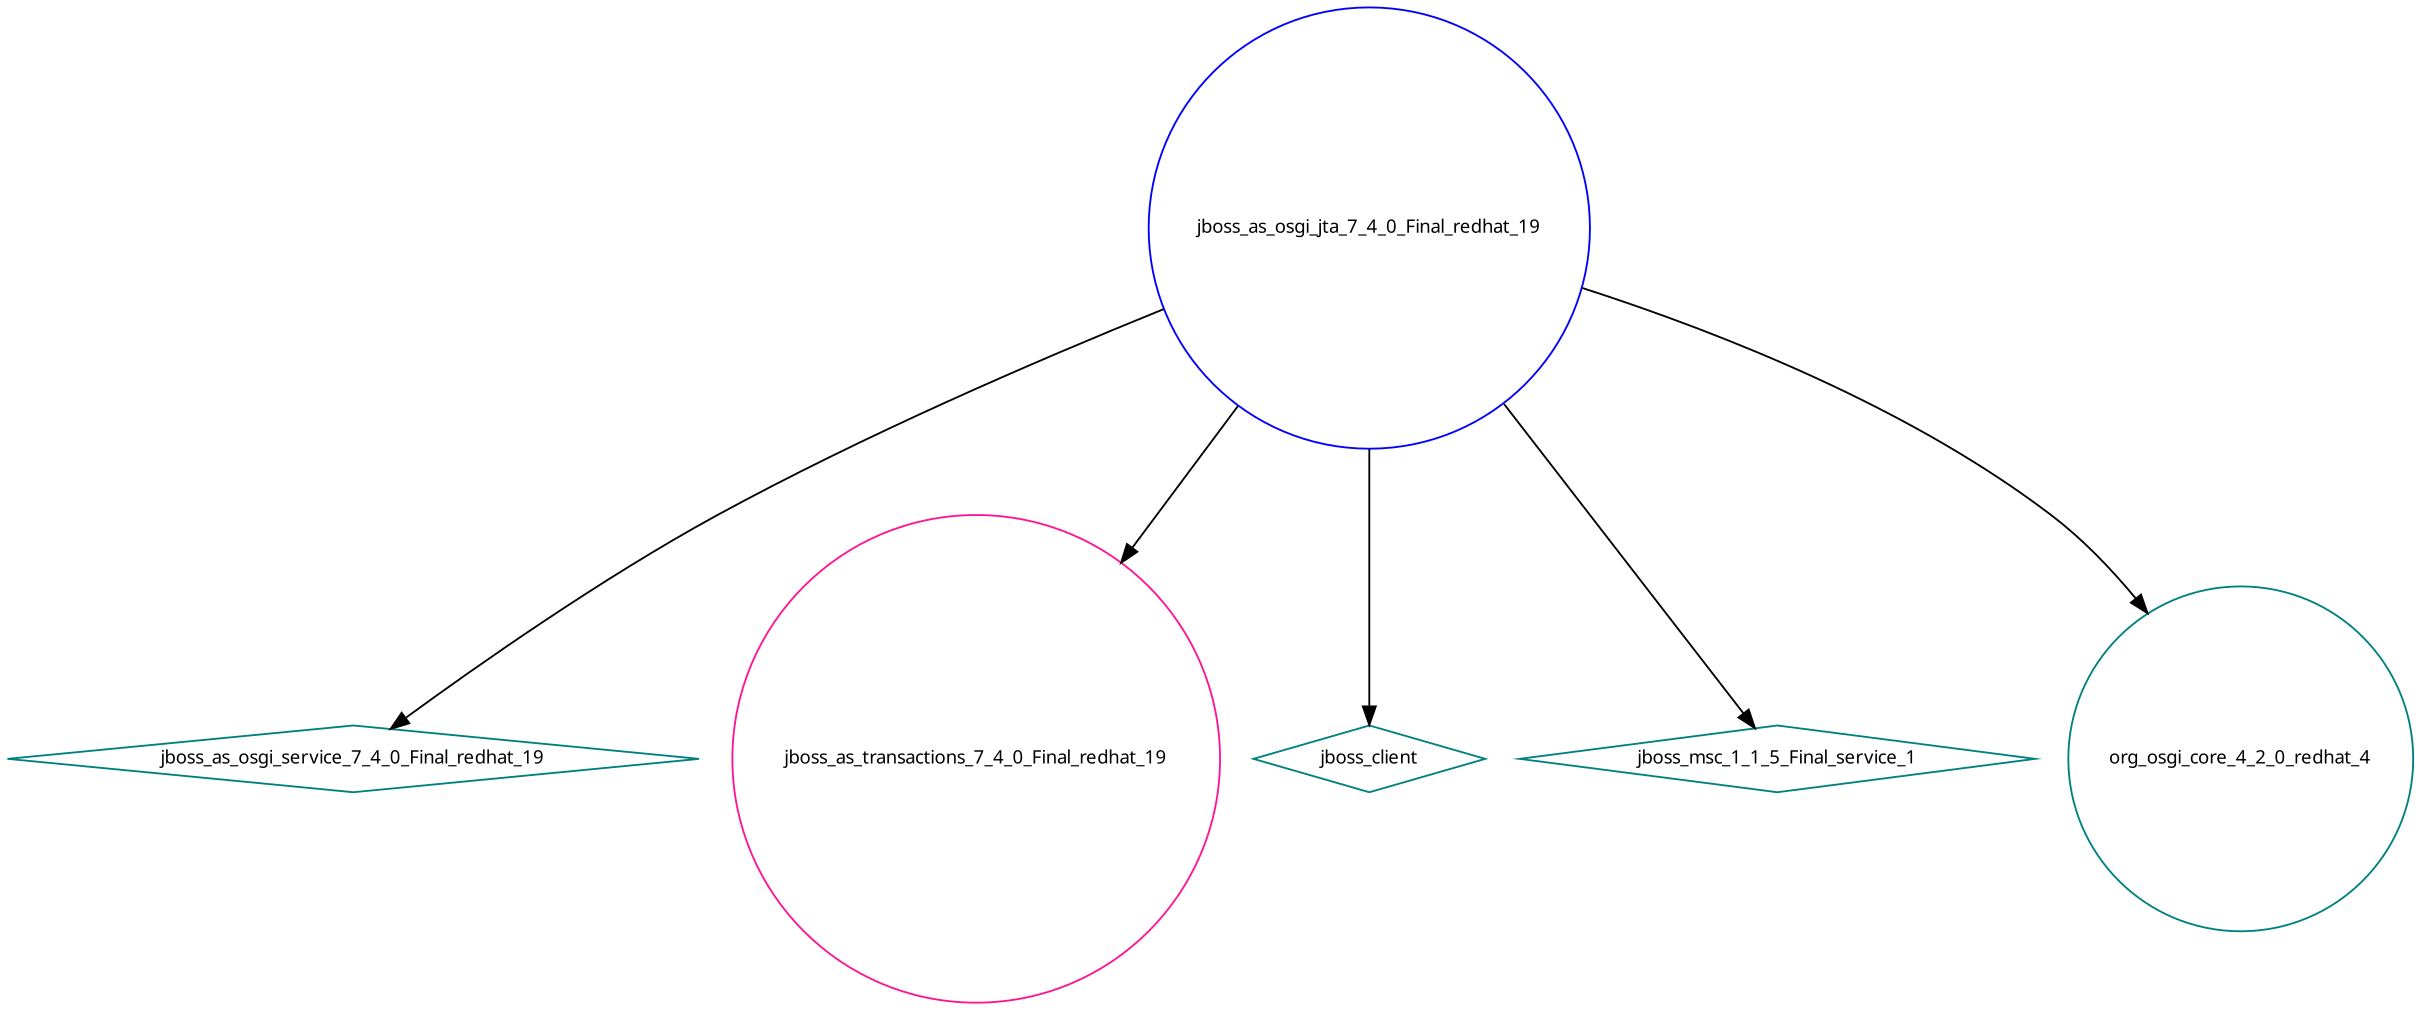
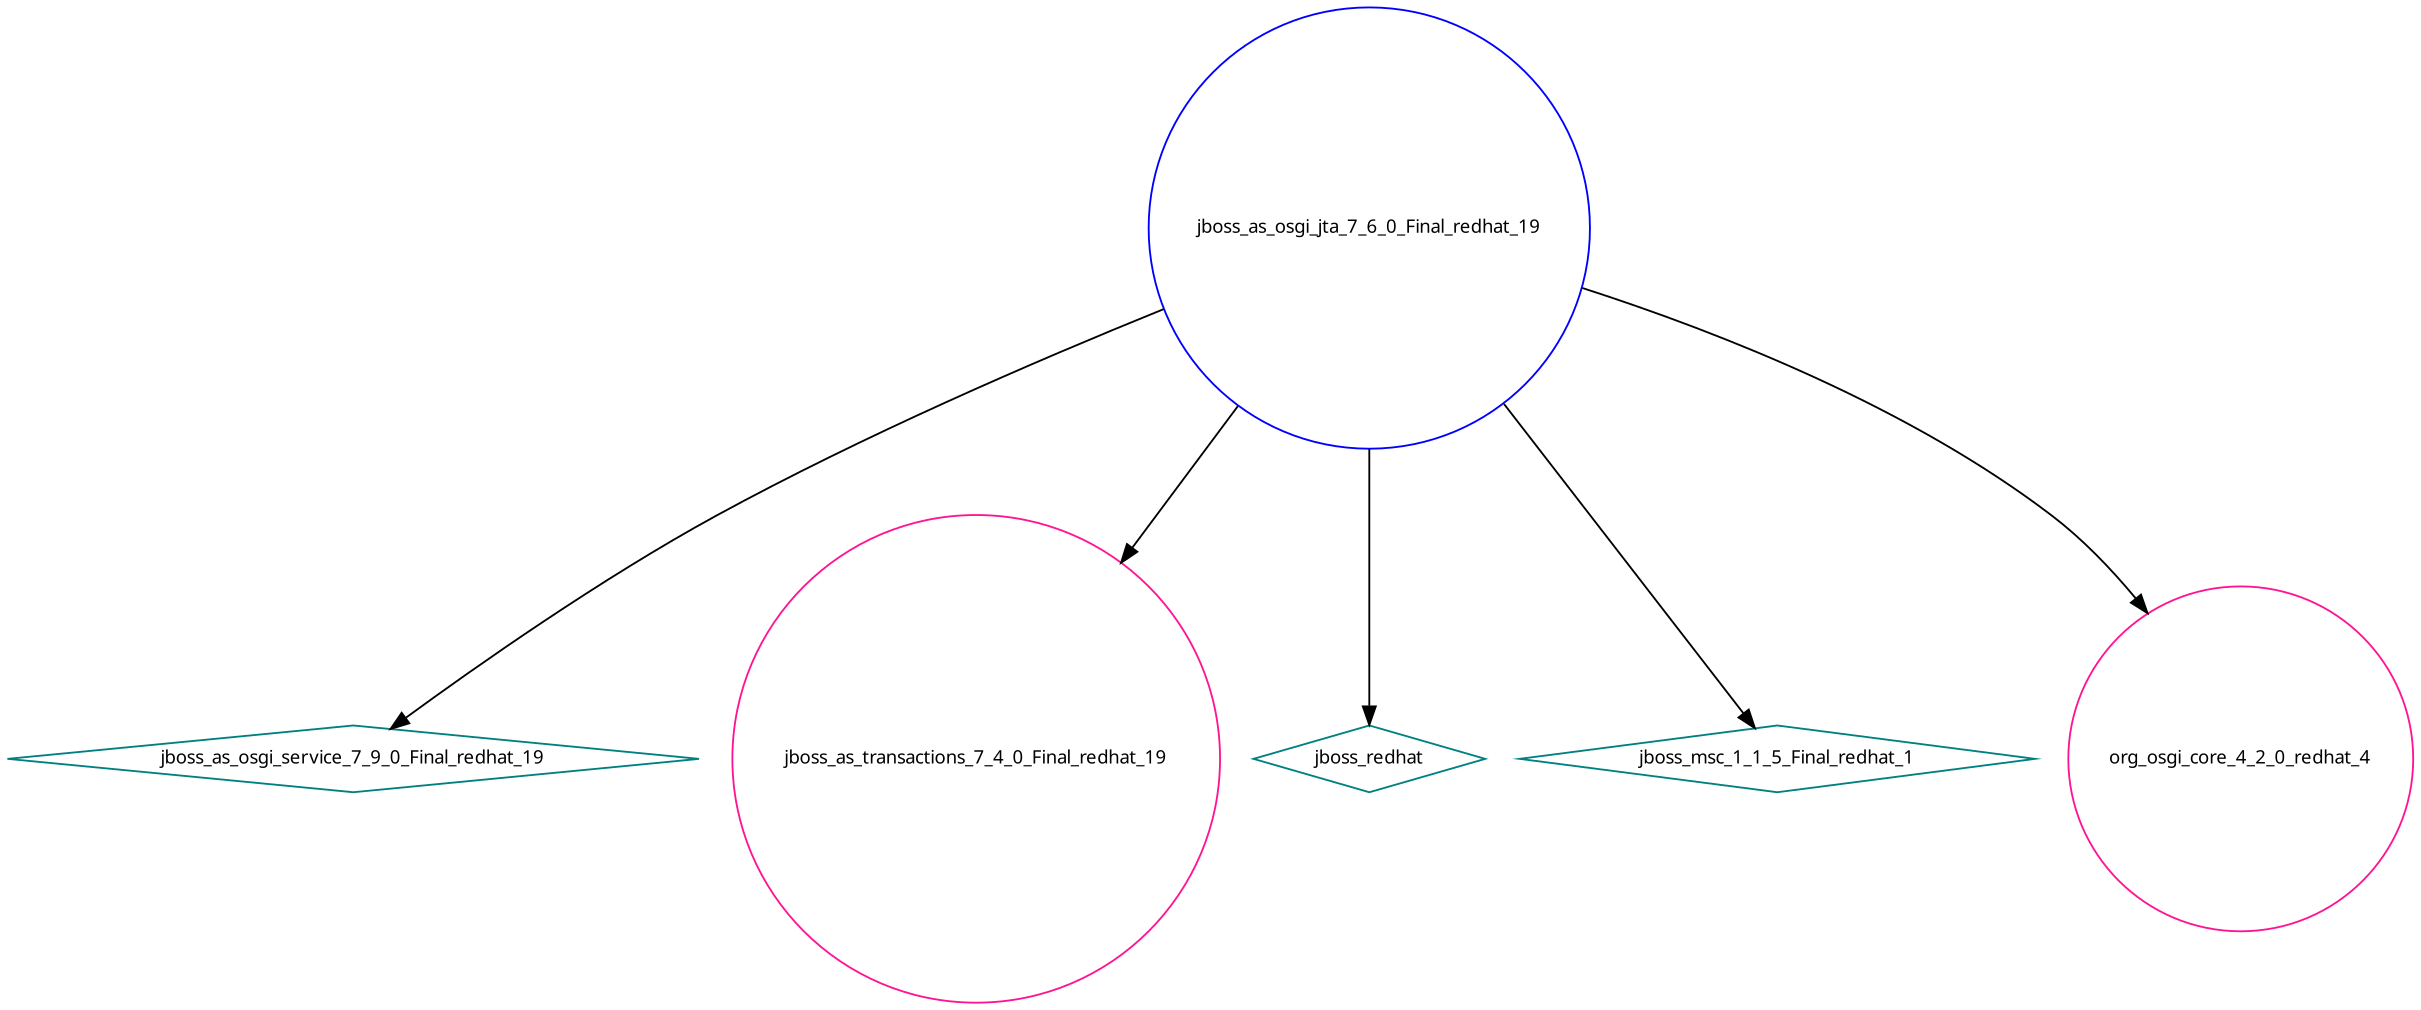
(1369, 228) -> (1369, 228)
(353, 759) -> (353, 759)
(1369, 759) -> (1369, 759)
(1777, 759) -> (1777, 759)
(2241, 759) -> (2241, 759)
